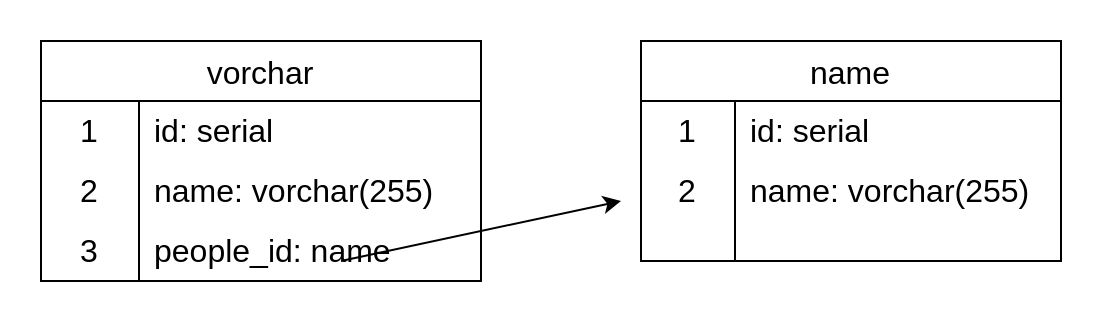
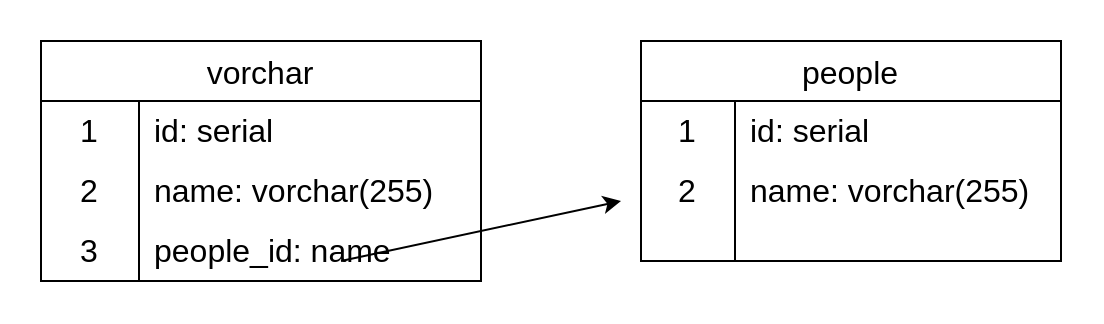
(850, 73) -> (850, 73)
